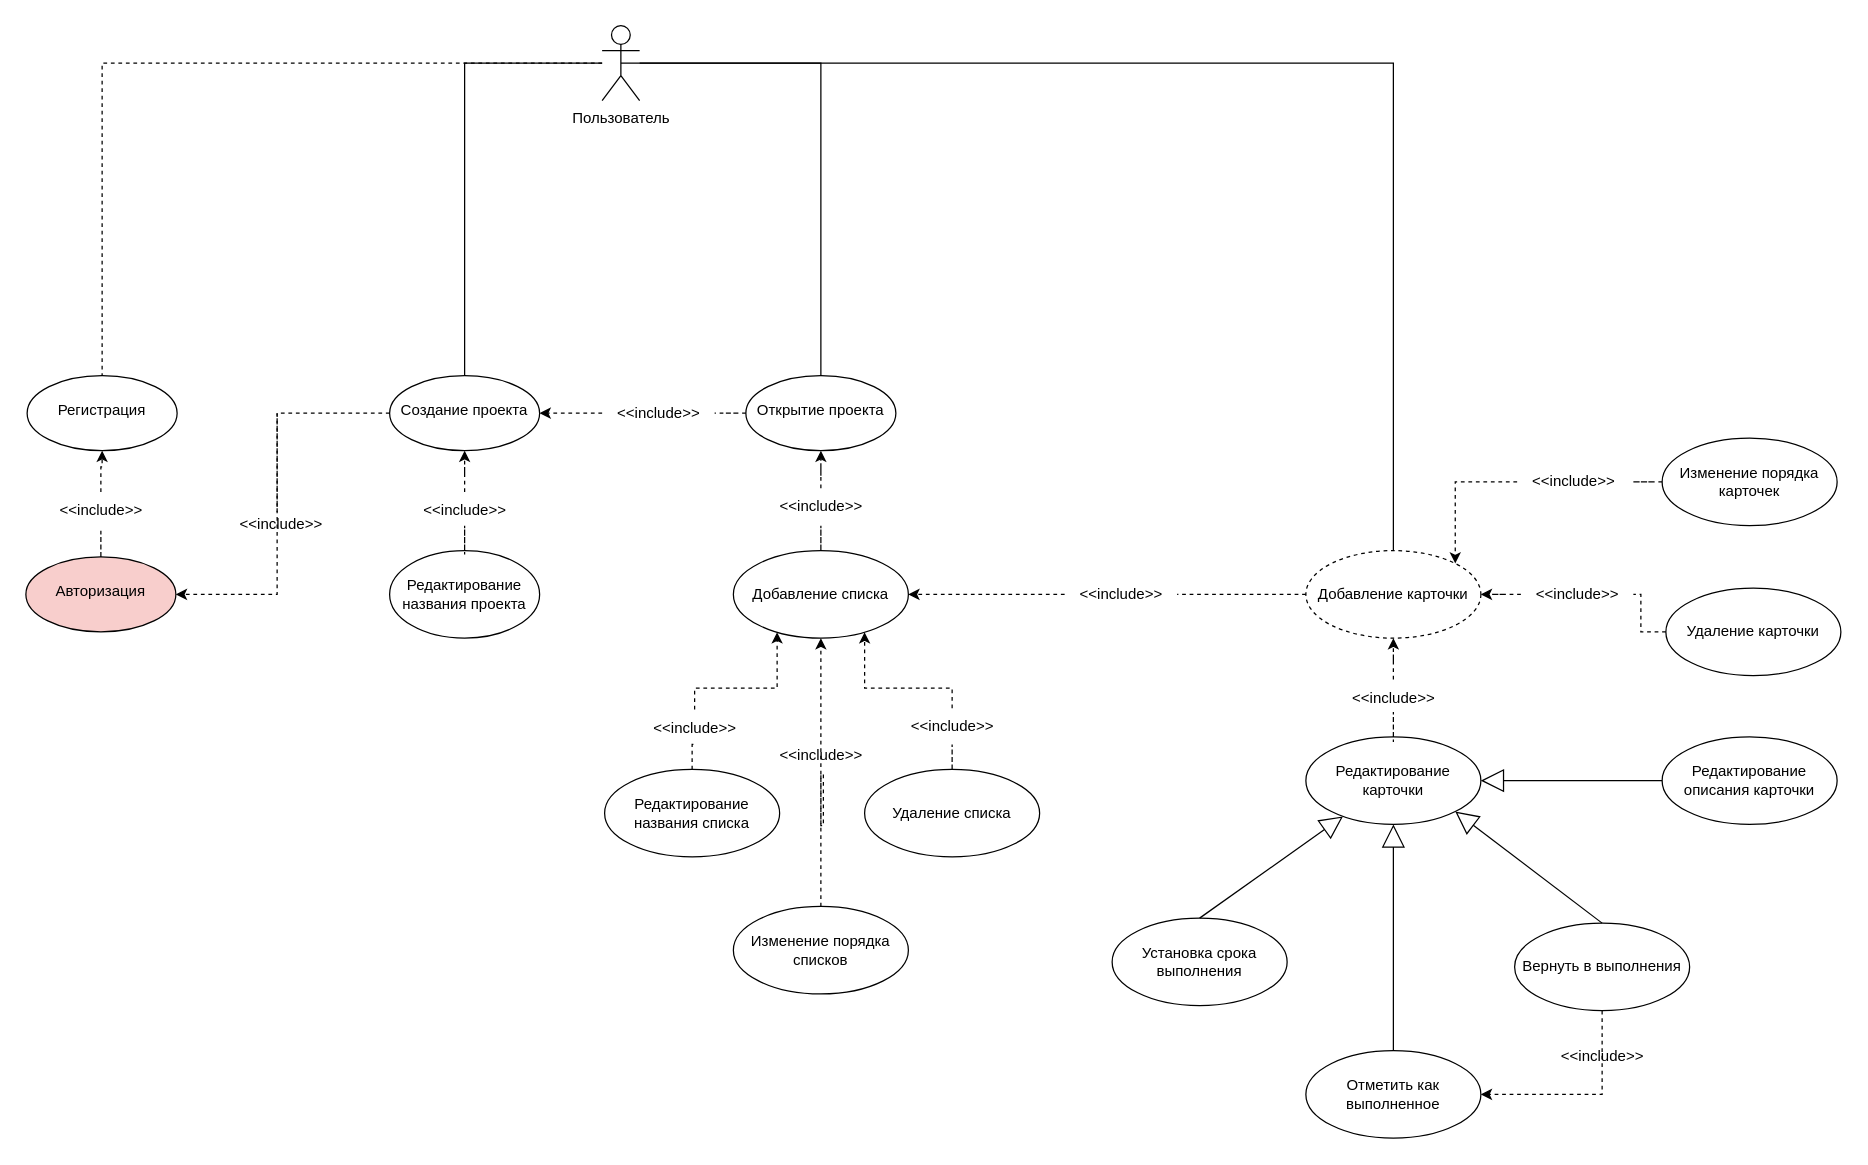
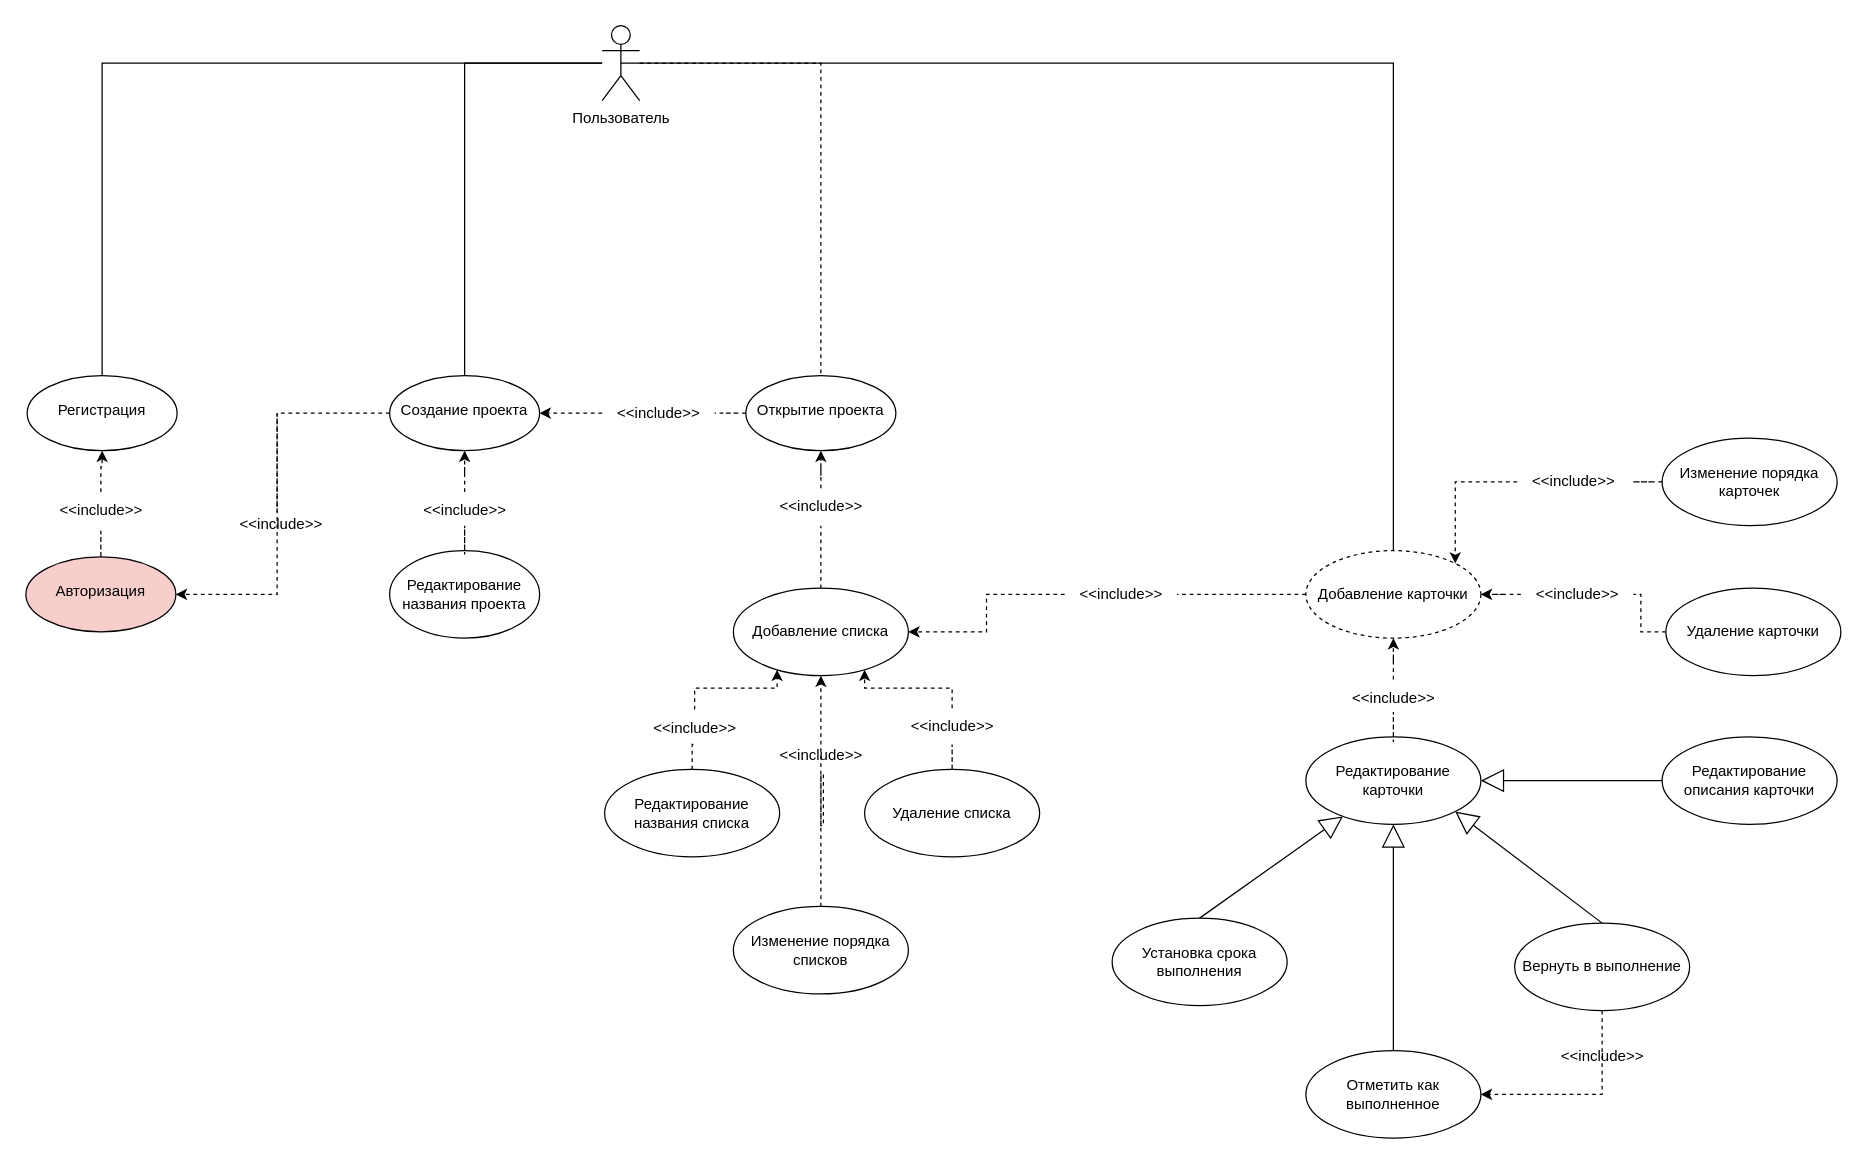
(127, 63) -> (127, 63)
(821, 220) -> (821, 220)
(821, 594) -> (821, 632)
(1602, 967) -> (1602, 967)
